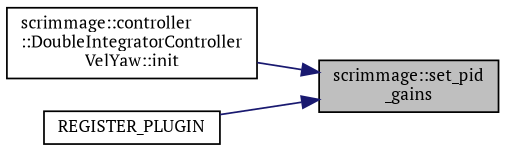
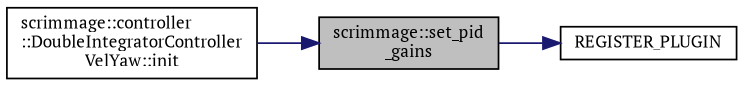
(261, 108) -> (521, 43)
